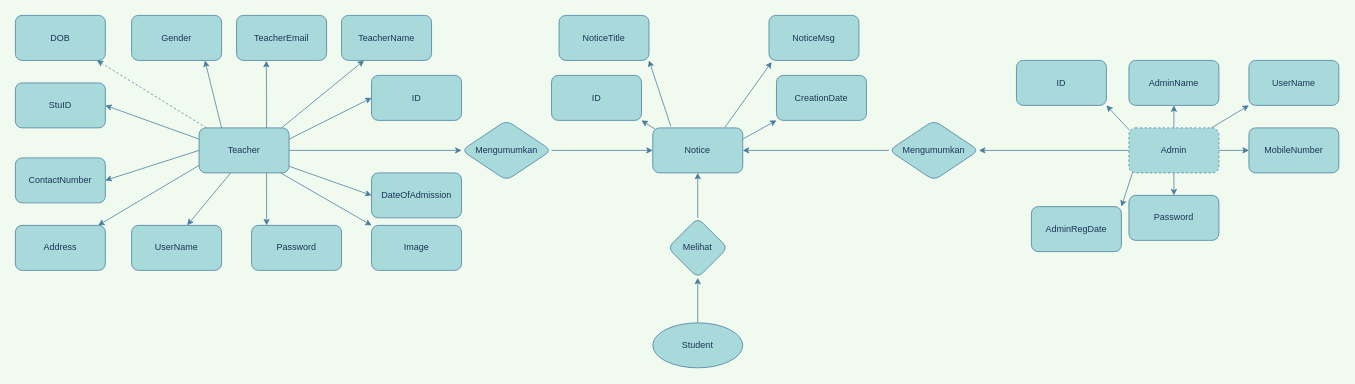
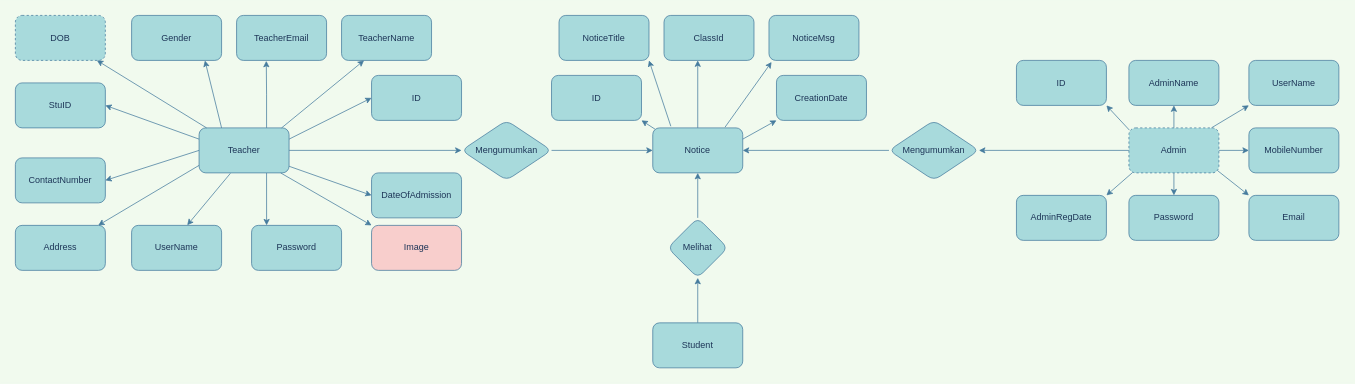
(60, 38) -> (60, 38)
none -> (709, 38)
(153, 95) -> (153, 95)
none -> (698, 97)
none -> (1231, 181)
none -> (1294, 218)
(1077, 229) -> (1062, 218)
(417, 248) -> (417, 248)
(698, 345) -> (698, 345)
